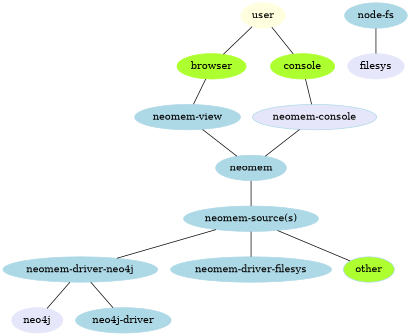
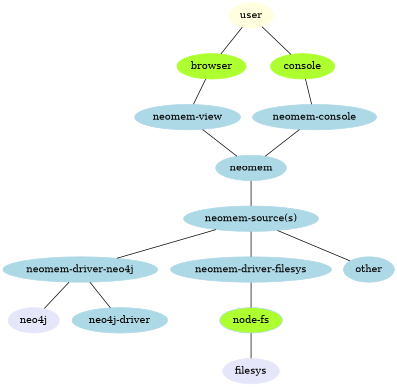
(376, 16) -> (251, 320)
(315, 117) -> (315, 117)
(369, 270) -> (369, 270)
none -> (251, 295)
